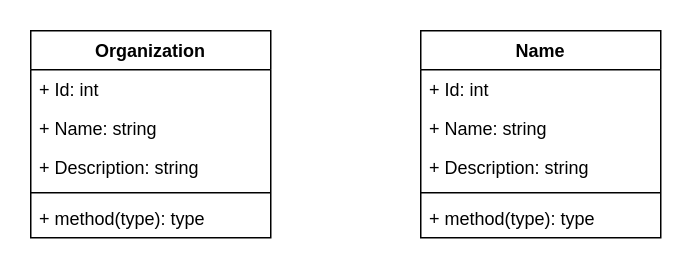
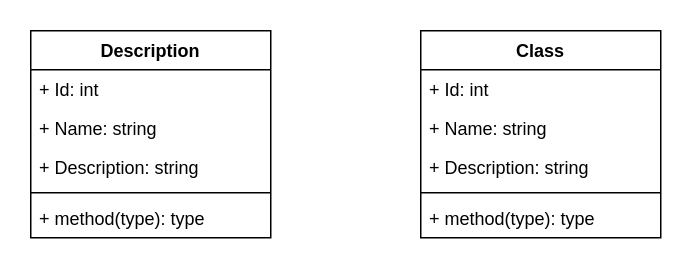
(150, 51) -> (150, 51)
(540, 51) -> (540, 51)
